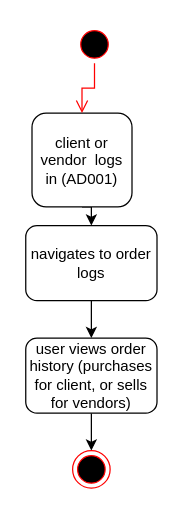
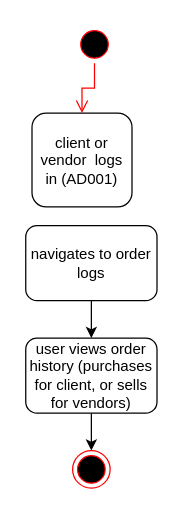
(91, 211) -> none
